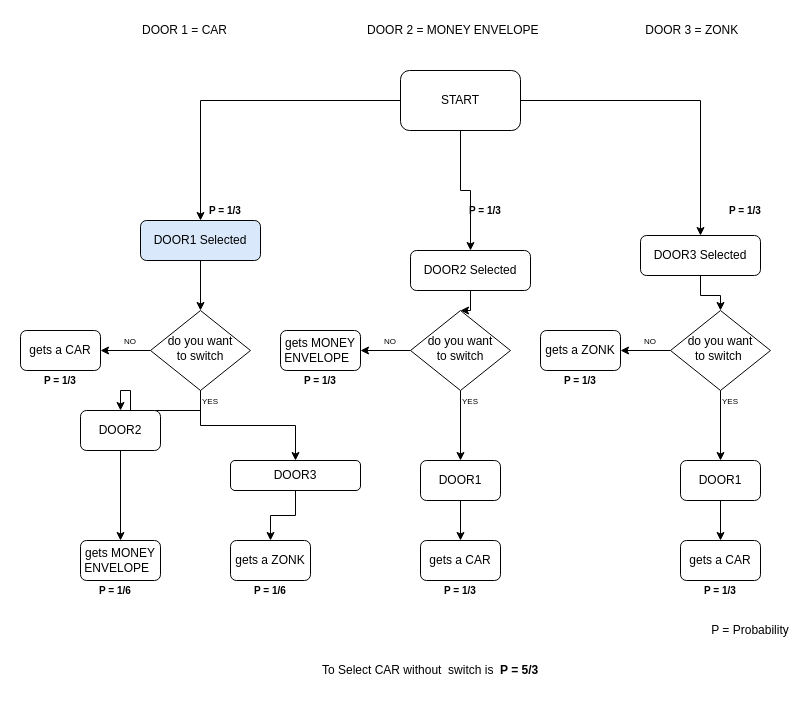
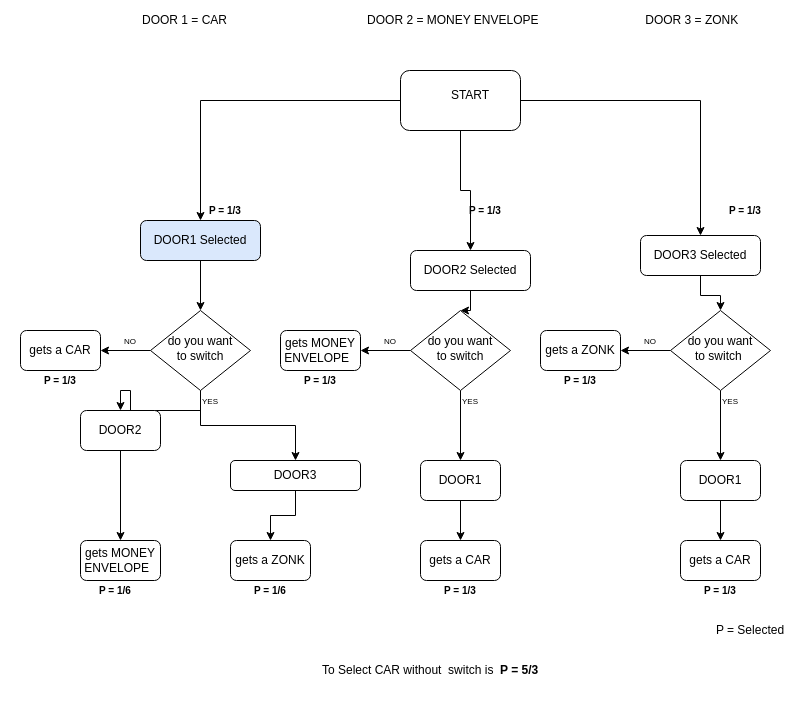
(456, 31) -> (456, 21)
(461, 101) -> (471, 96)
(751, 631) -> (751, 631)
